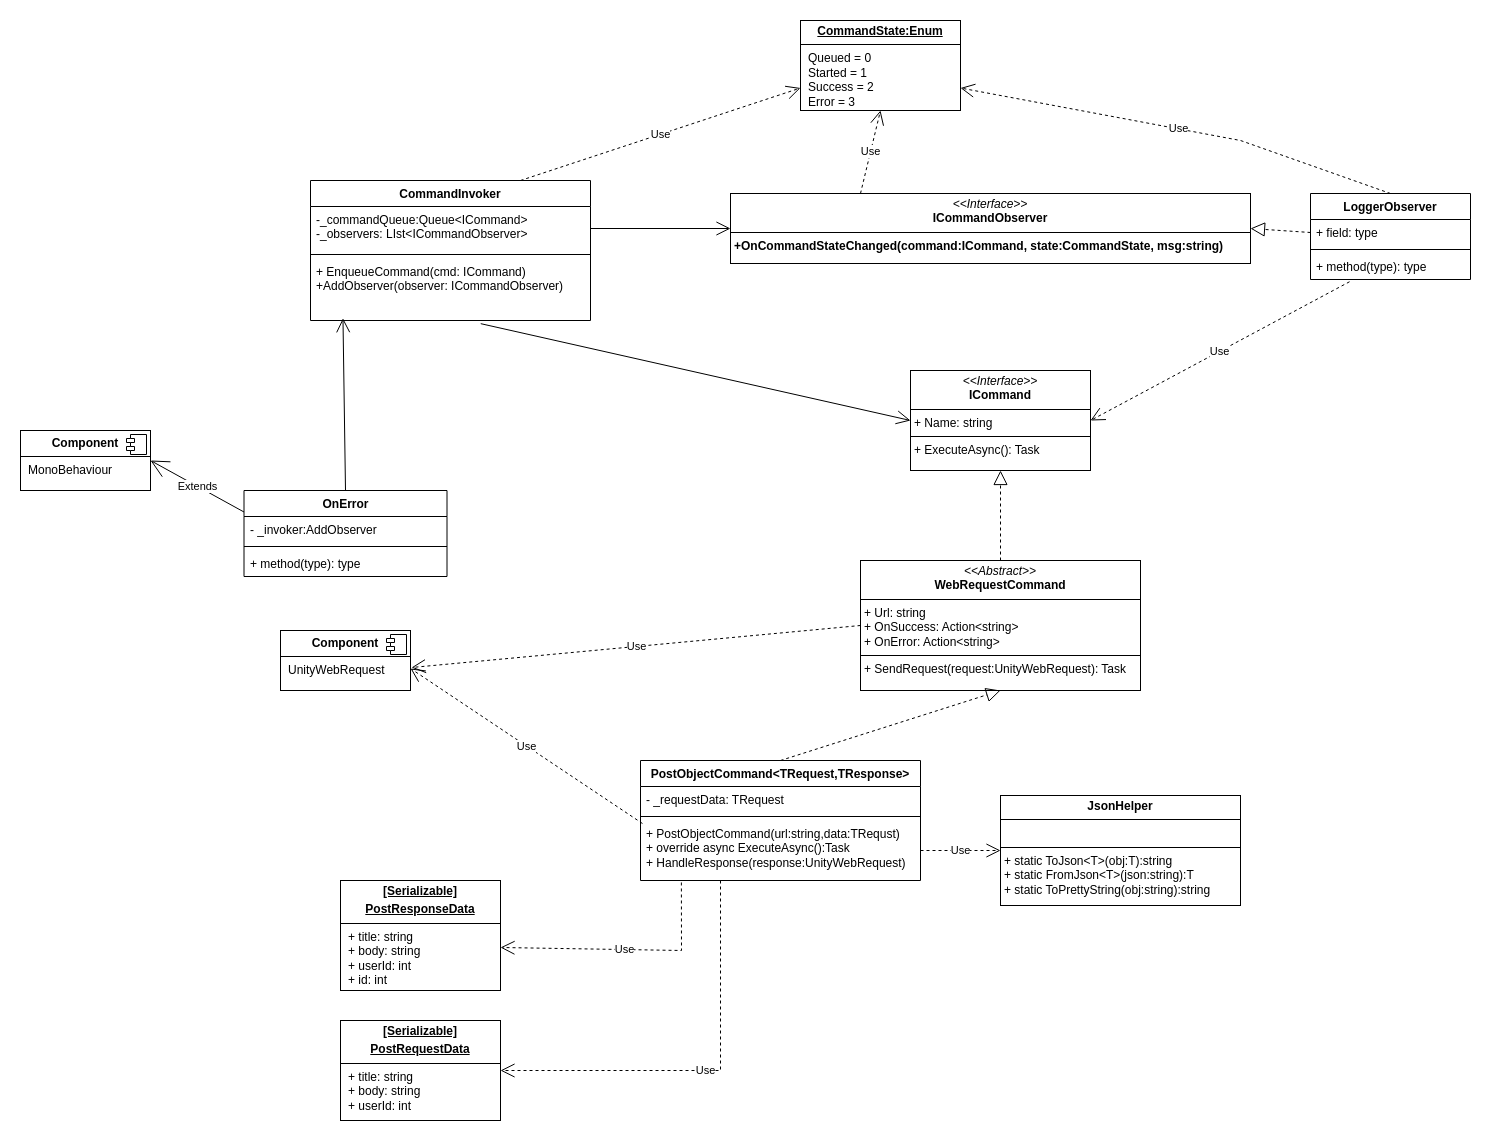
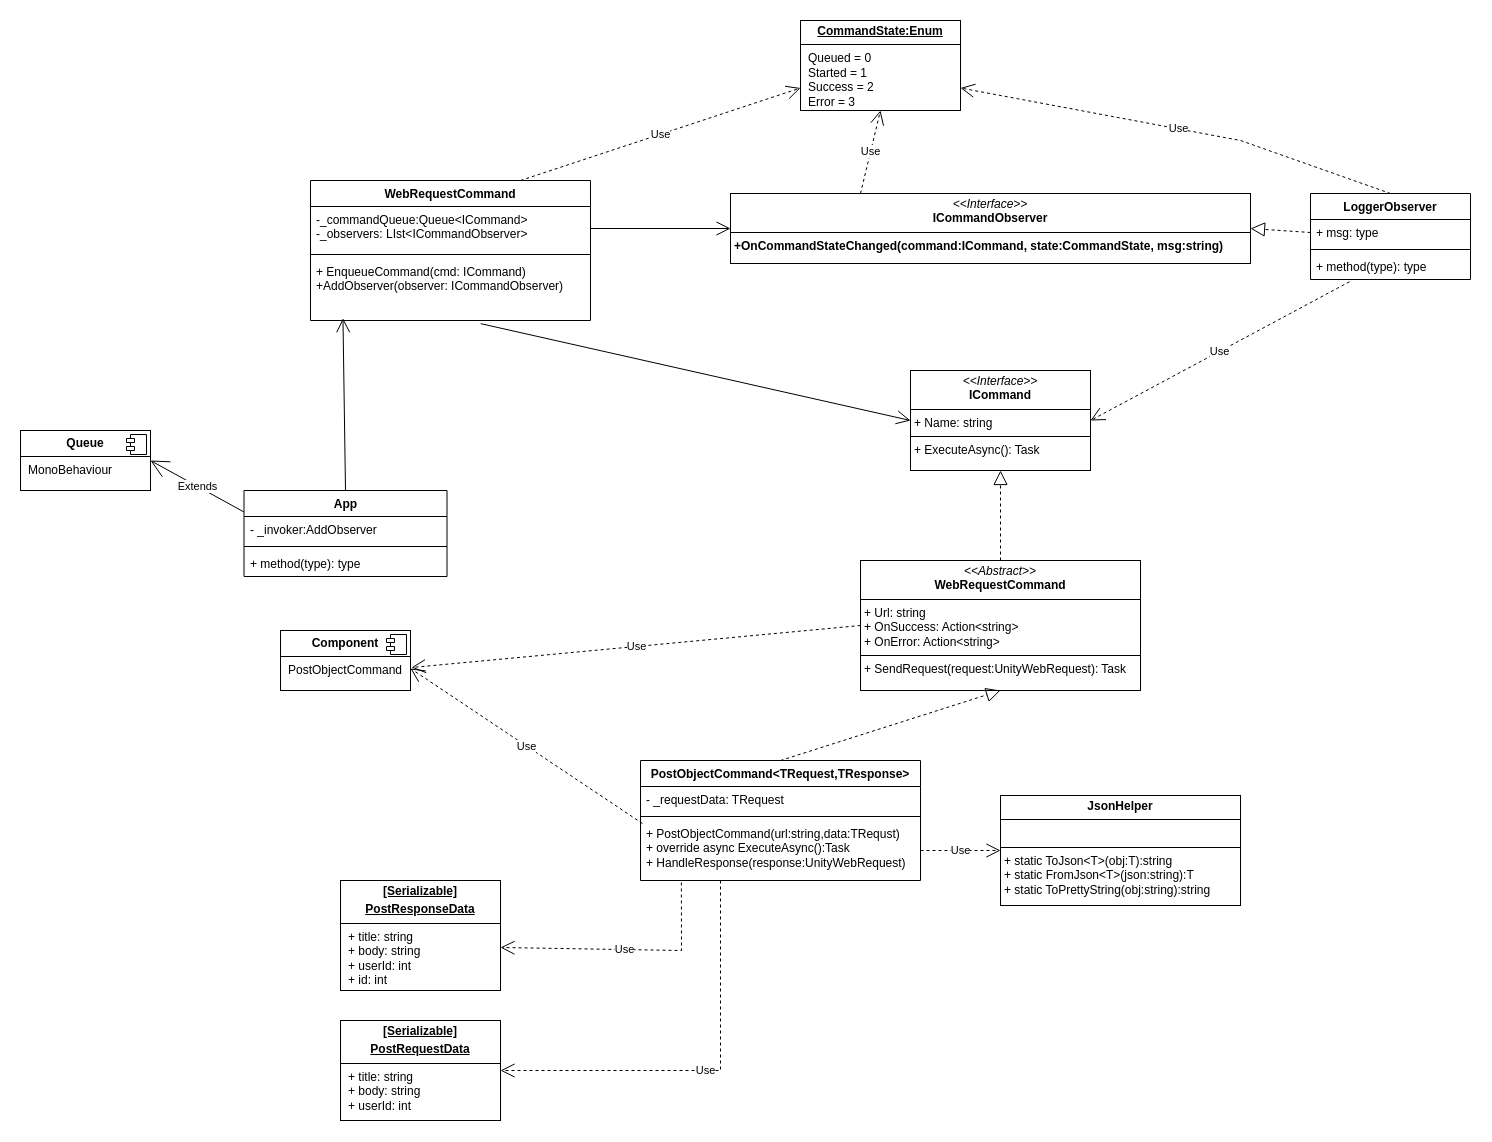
(451, 195) -> (451, 195)
(1352, 234) -> (1349, 234)
(63, 431) -> (63, 431)
(346, 505) -> (346, 505)
(329, 631) -> (338, 631)
